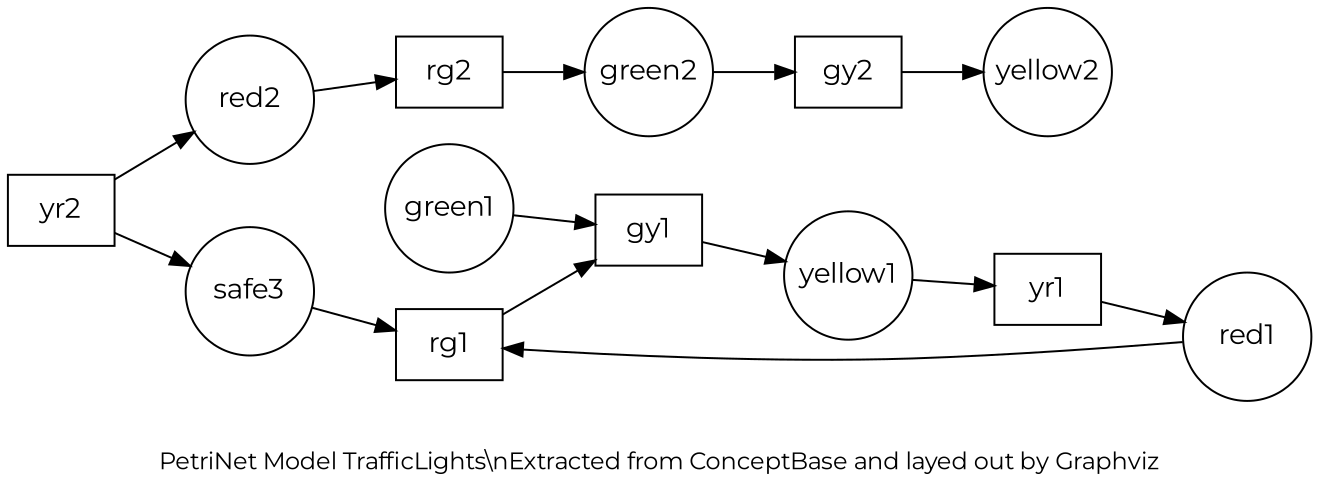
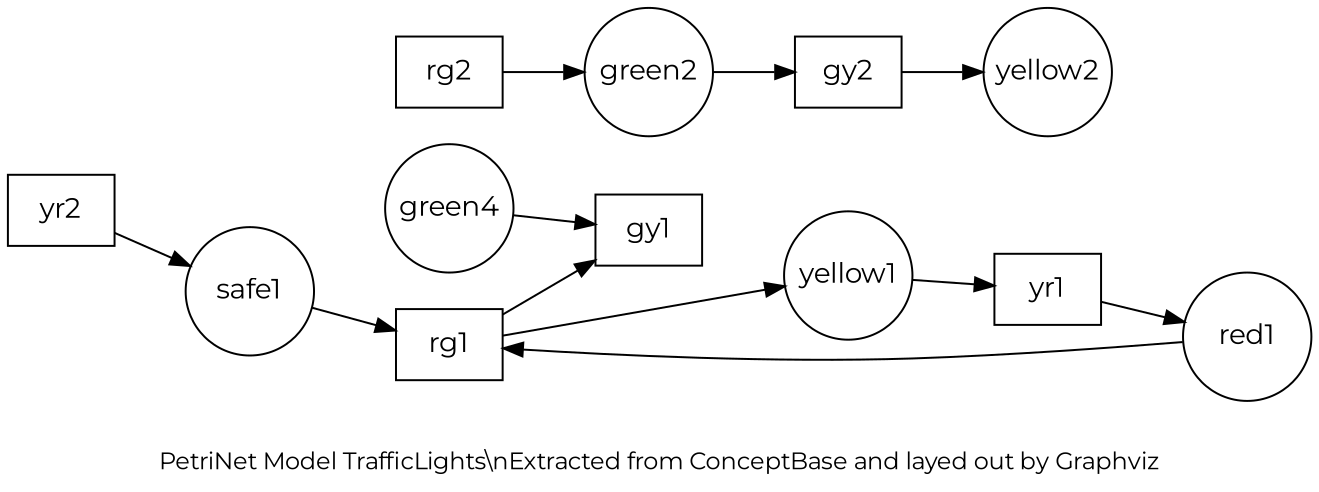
(250, 100) -> none
(449, 208) -> (449, 208)
(734, 249) -> (634, 313)
(250, 291) -> (250, 291)
